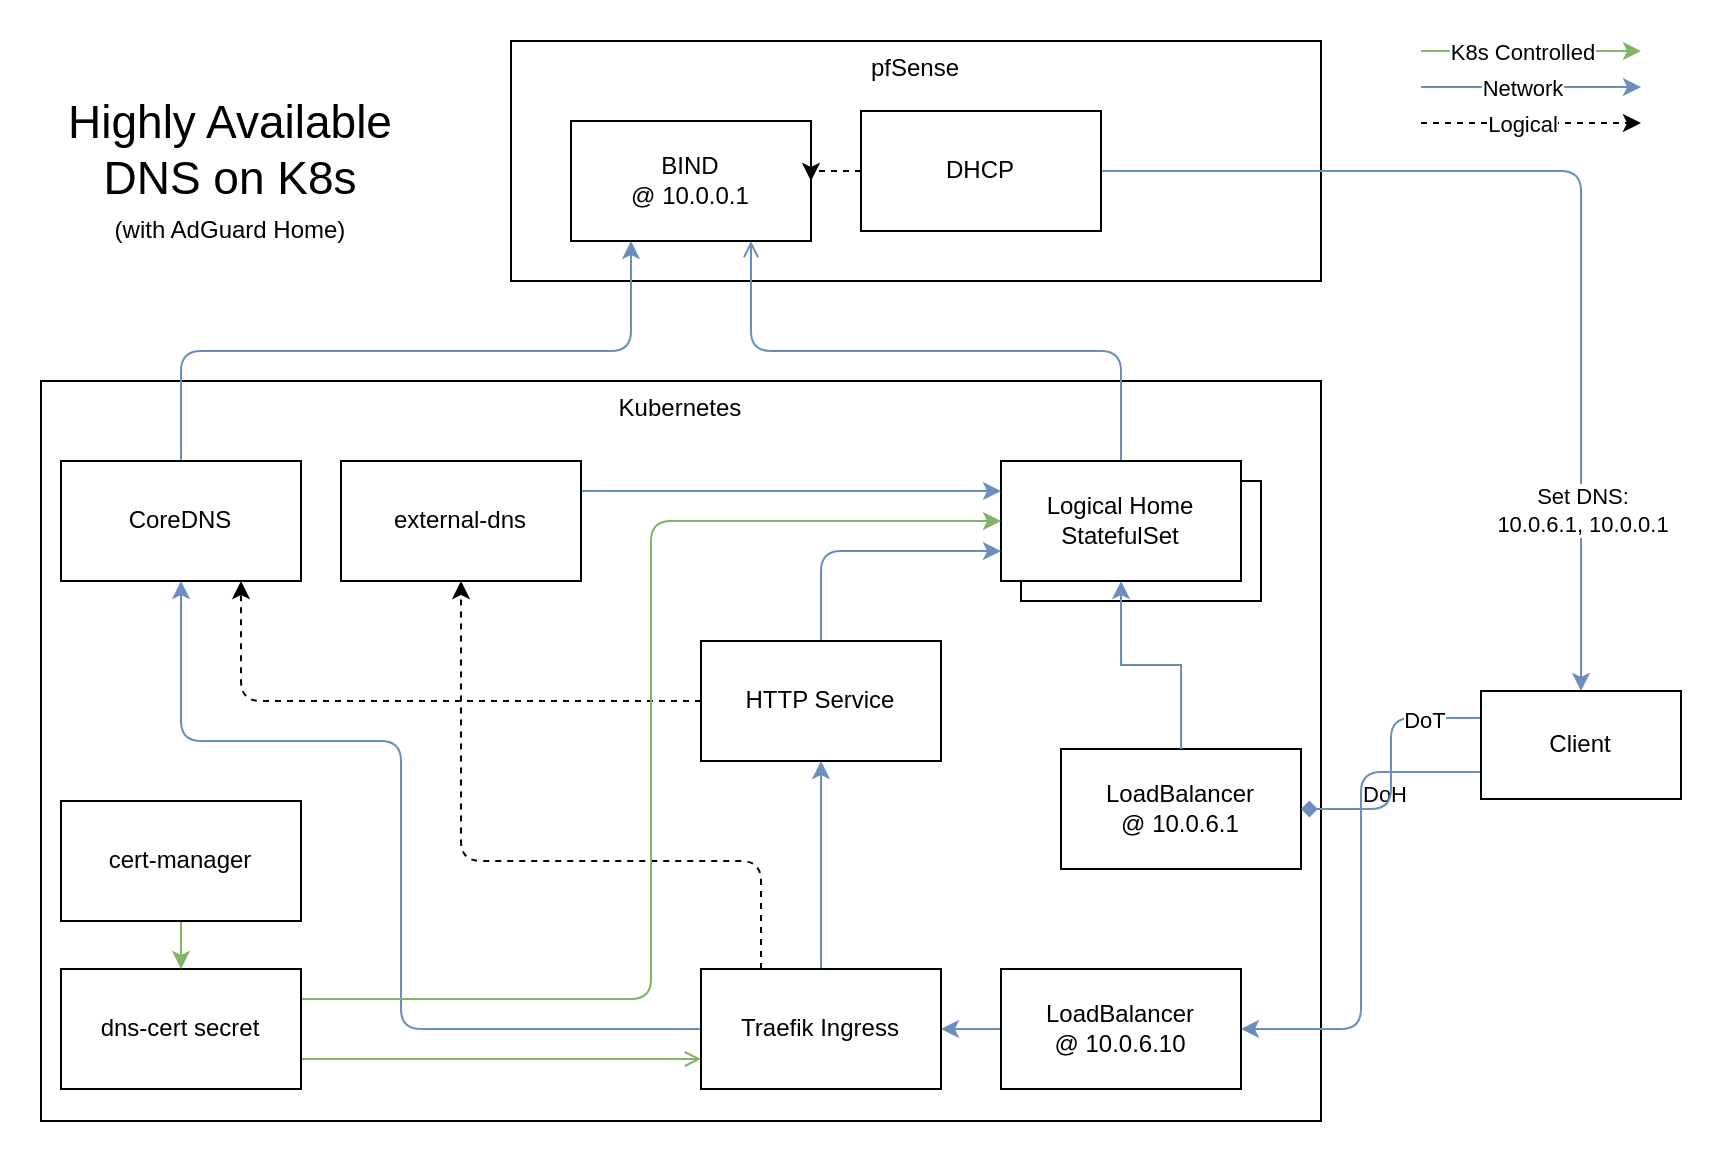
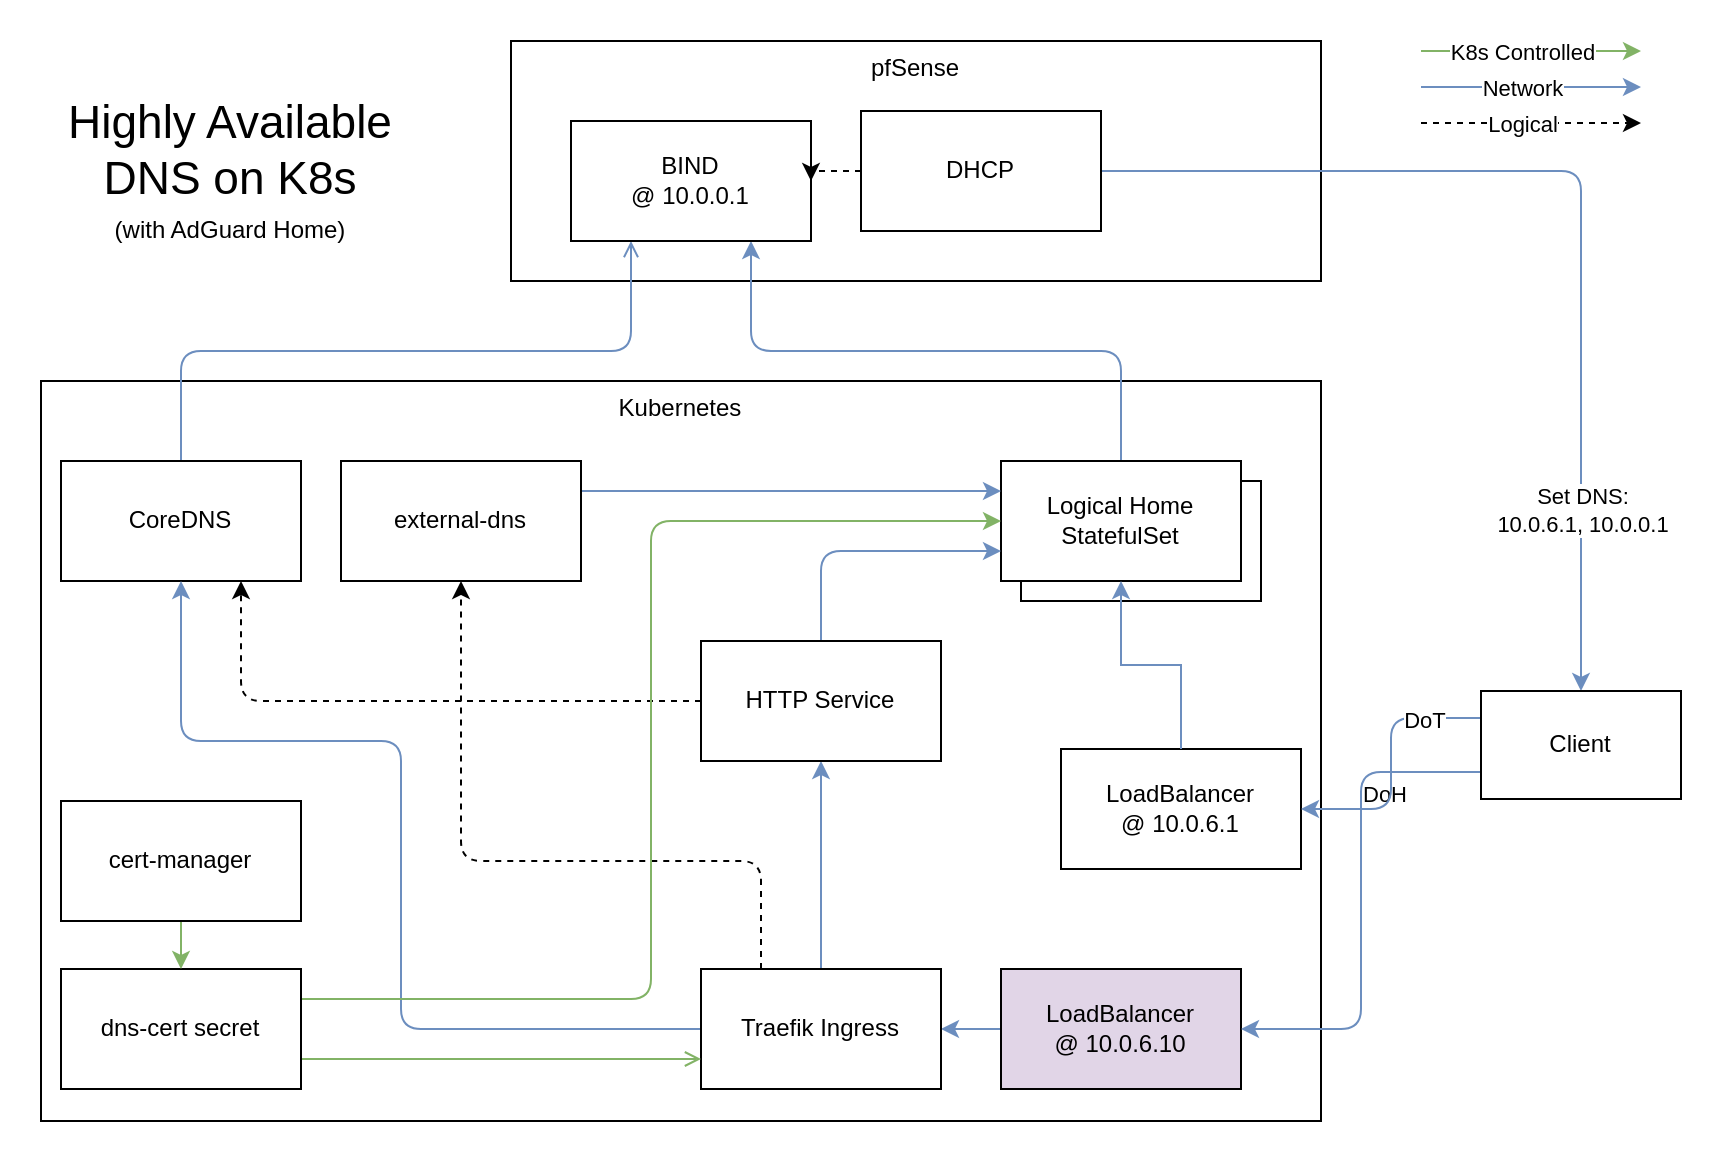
(751, 253) -> (751, 256)
(631, 256) -> (631, 253)
(1317, 809) -> (1316, 809)
(1121, 1029) -> (1121, 1029)
